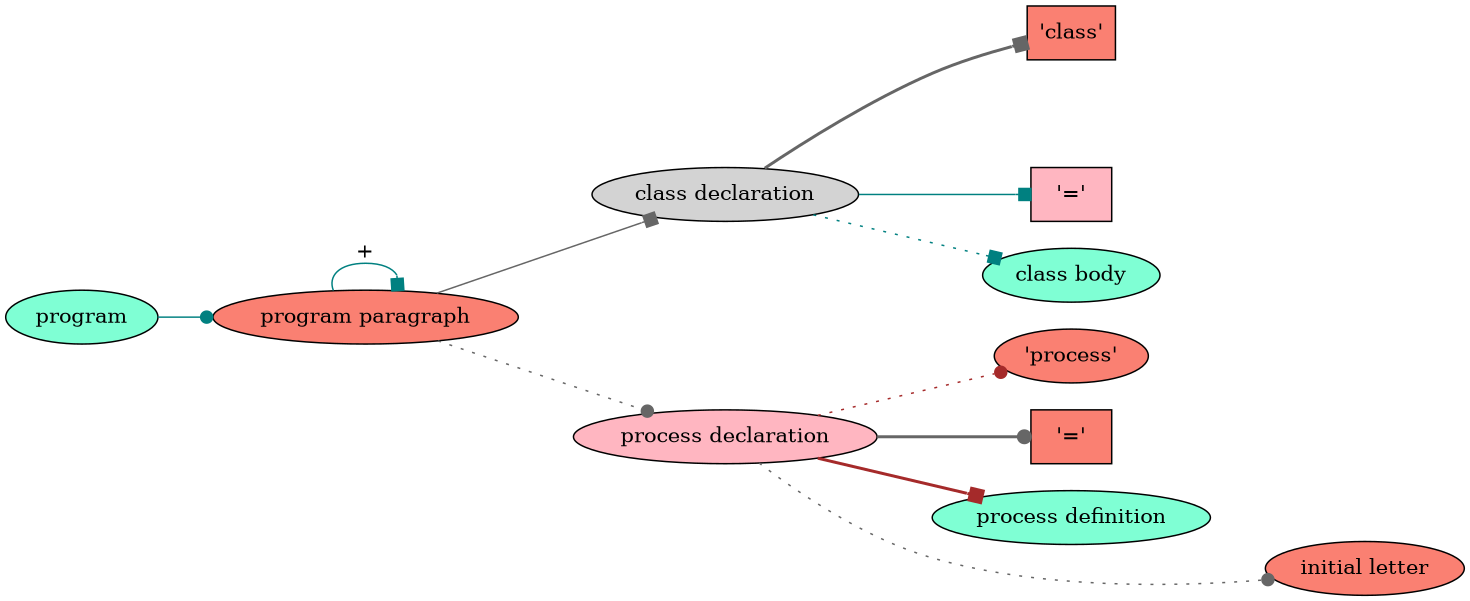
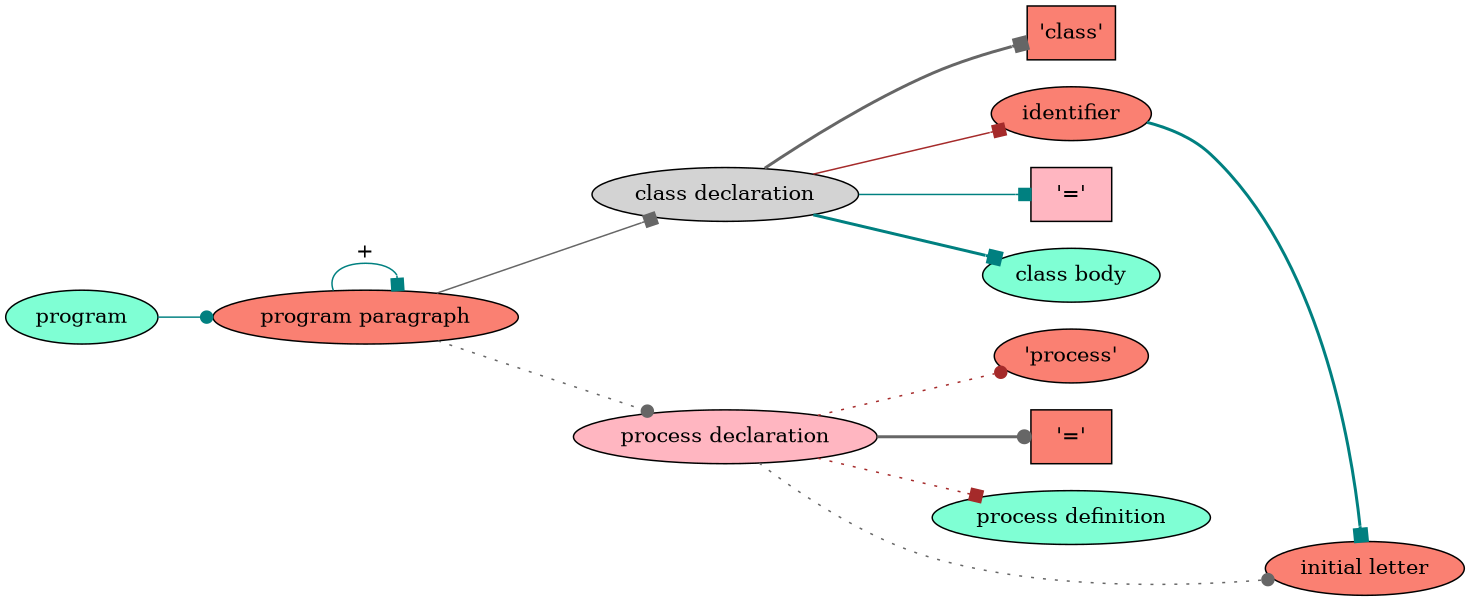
none -> (1071, 114)
(899, 235) -> (899, 235)
(892, 476) -> (892, 476)
